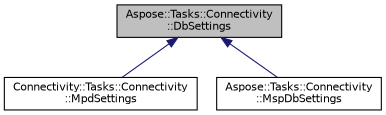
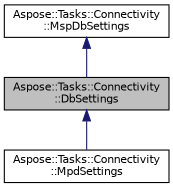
(254, 61) -> (87, 63)
(101, 94) -> (87, 166)
